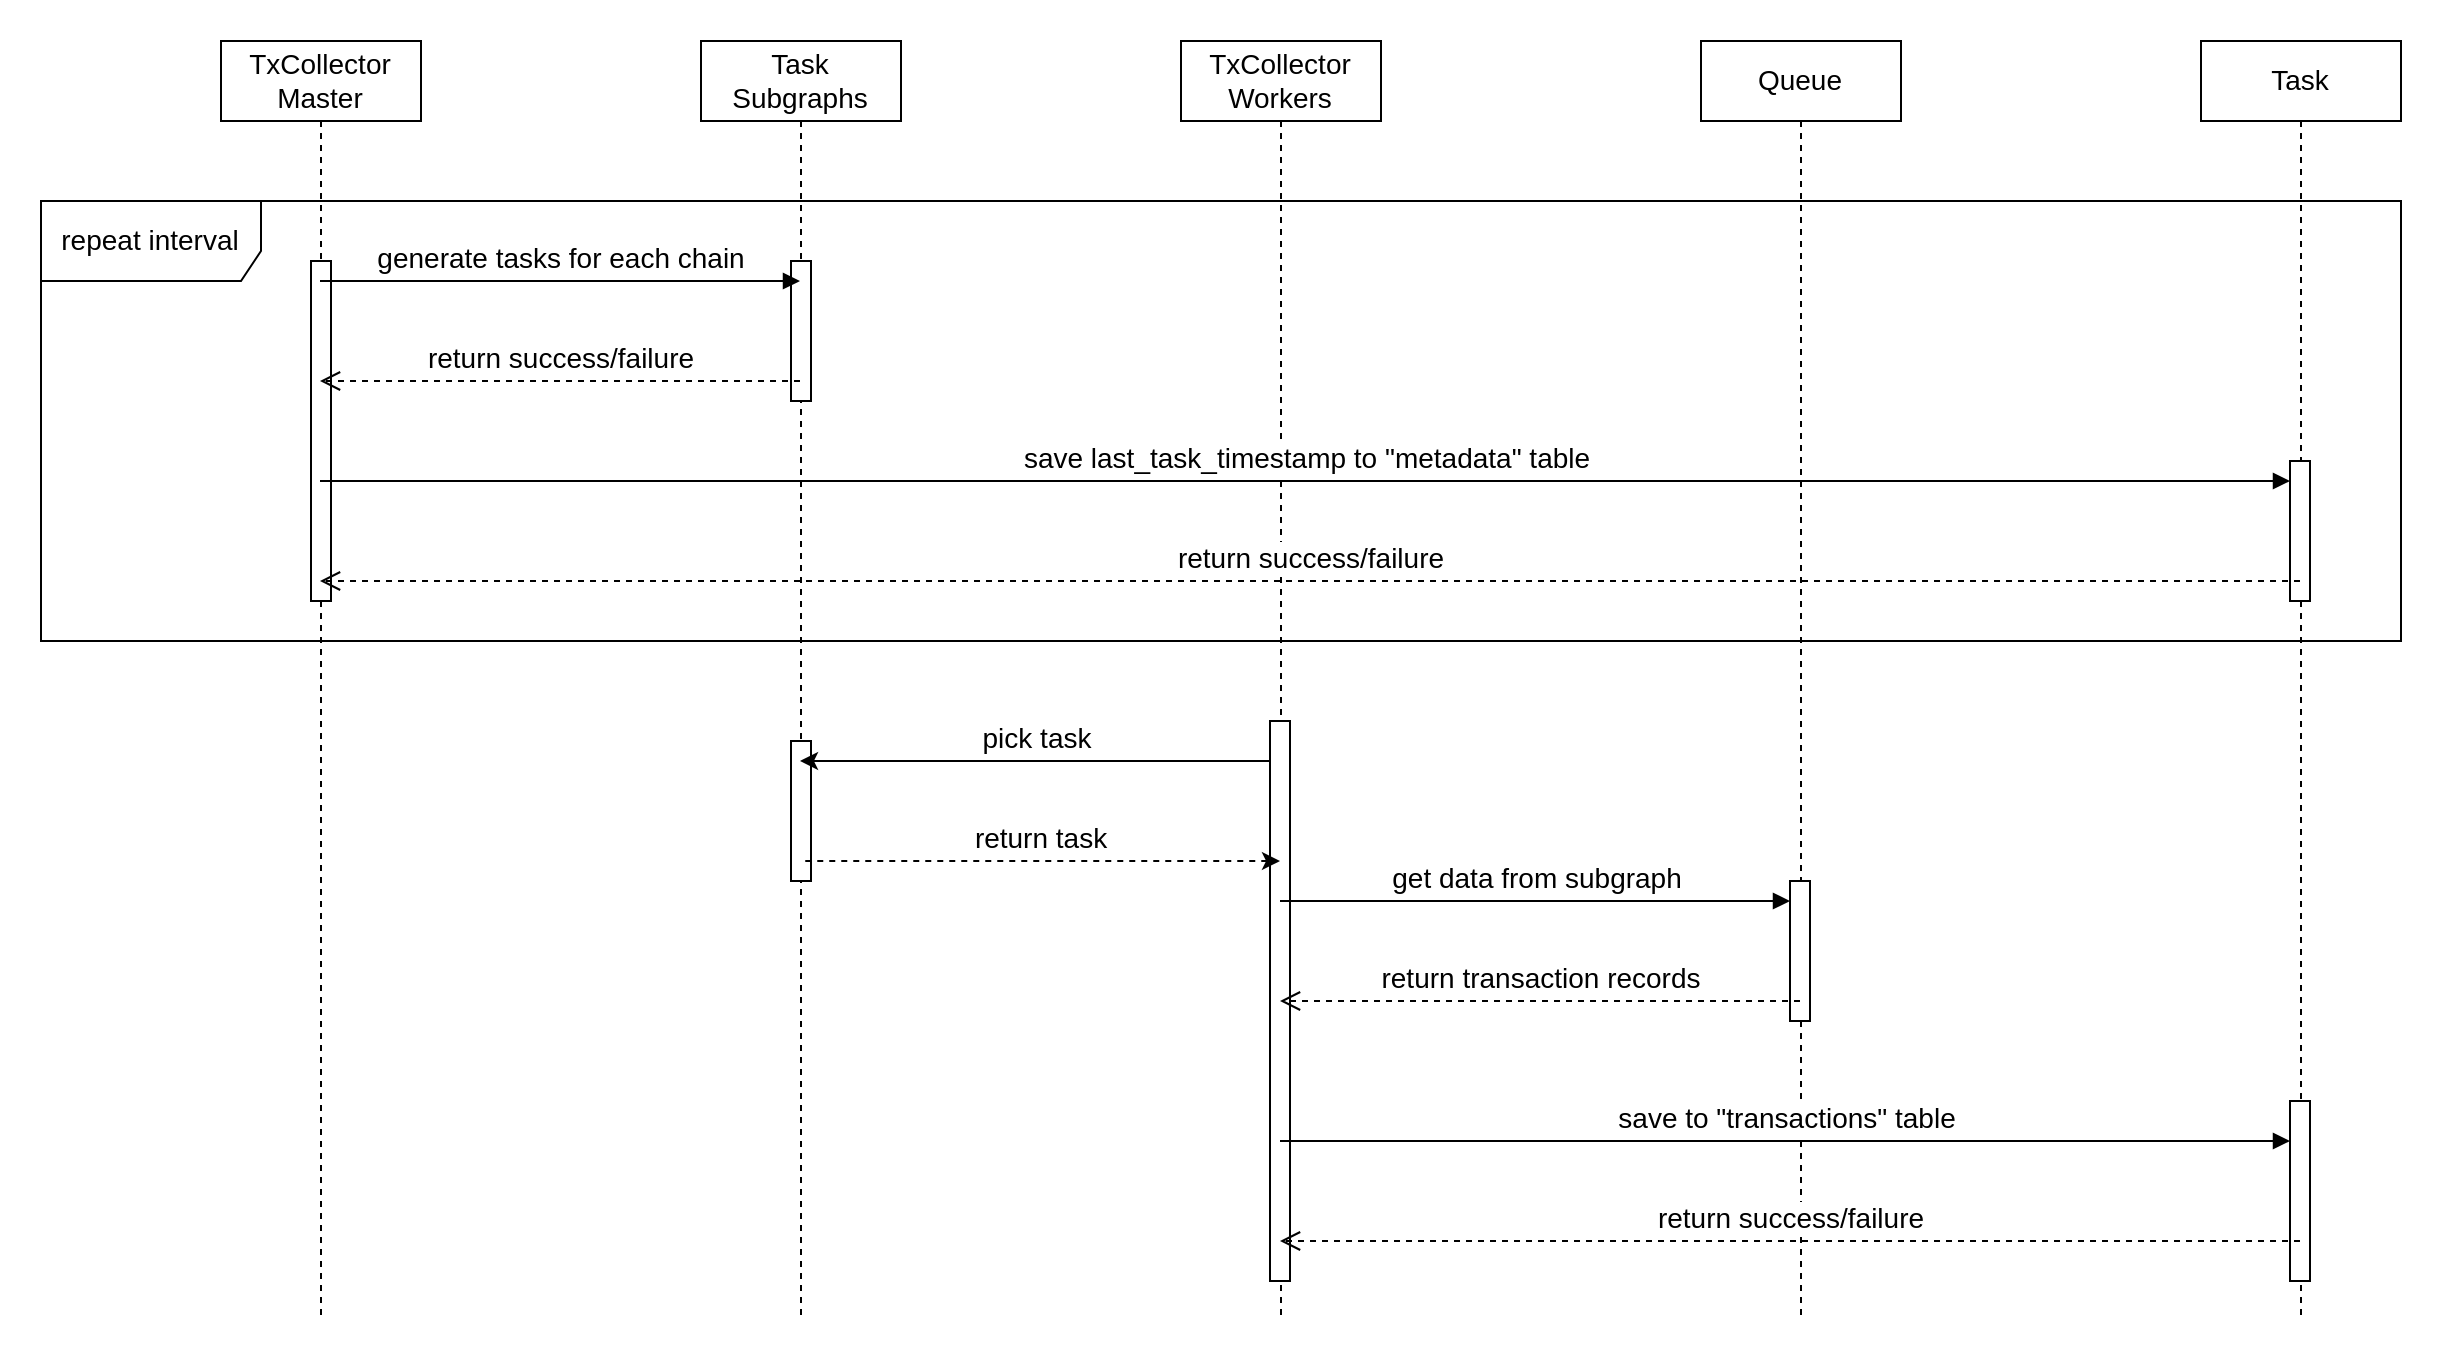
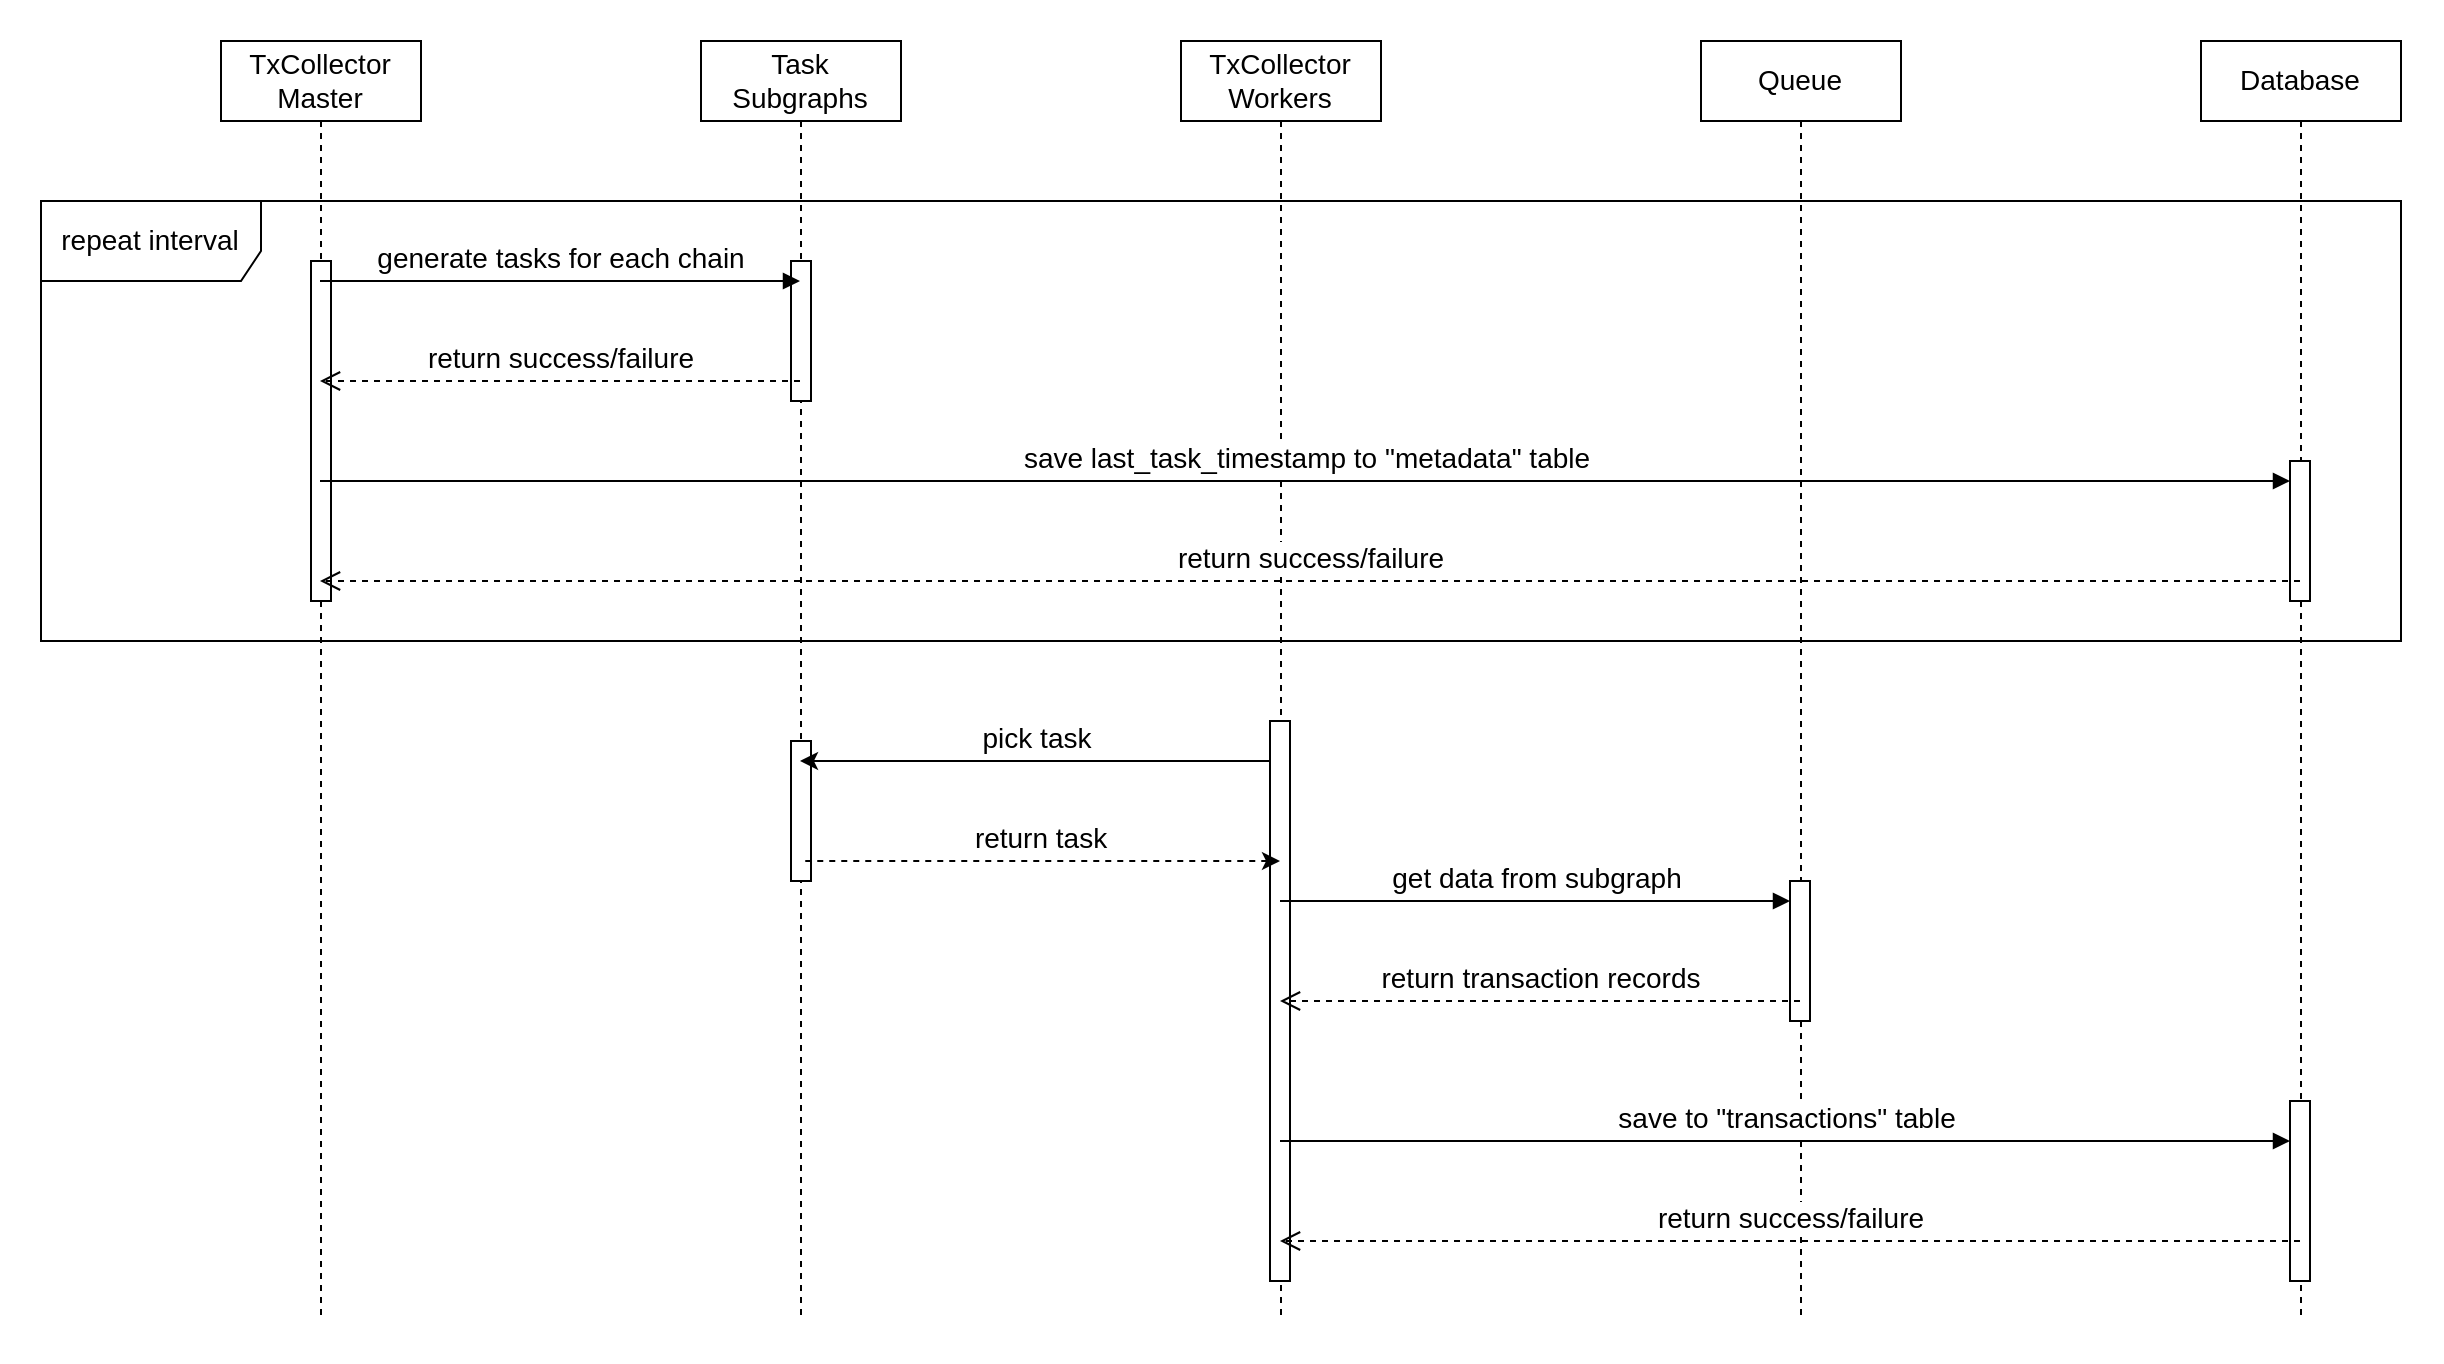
(2301, 81) -> (2301, 81)
